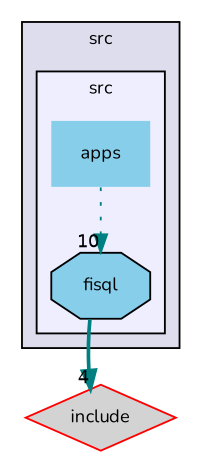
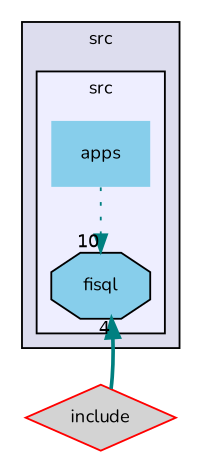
(88, 345) -> (113, 363)
